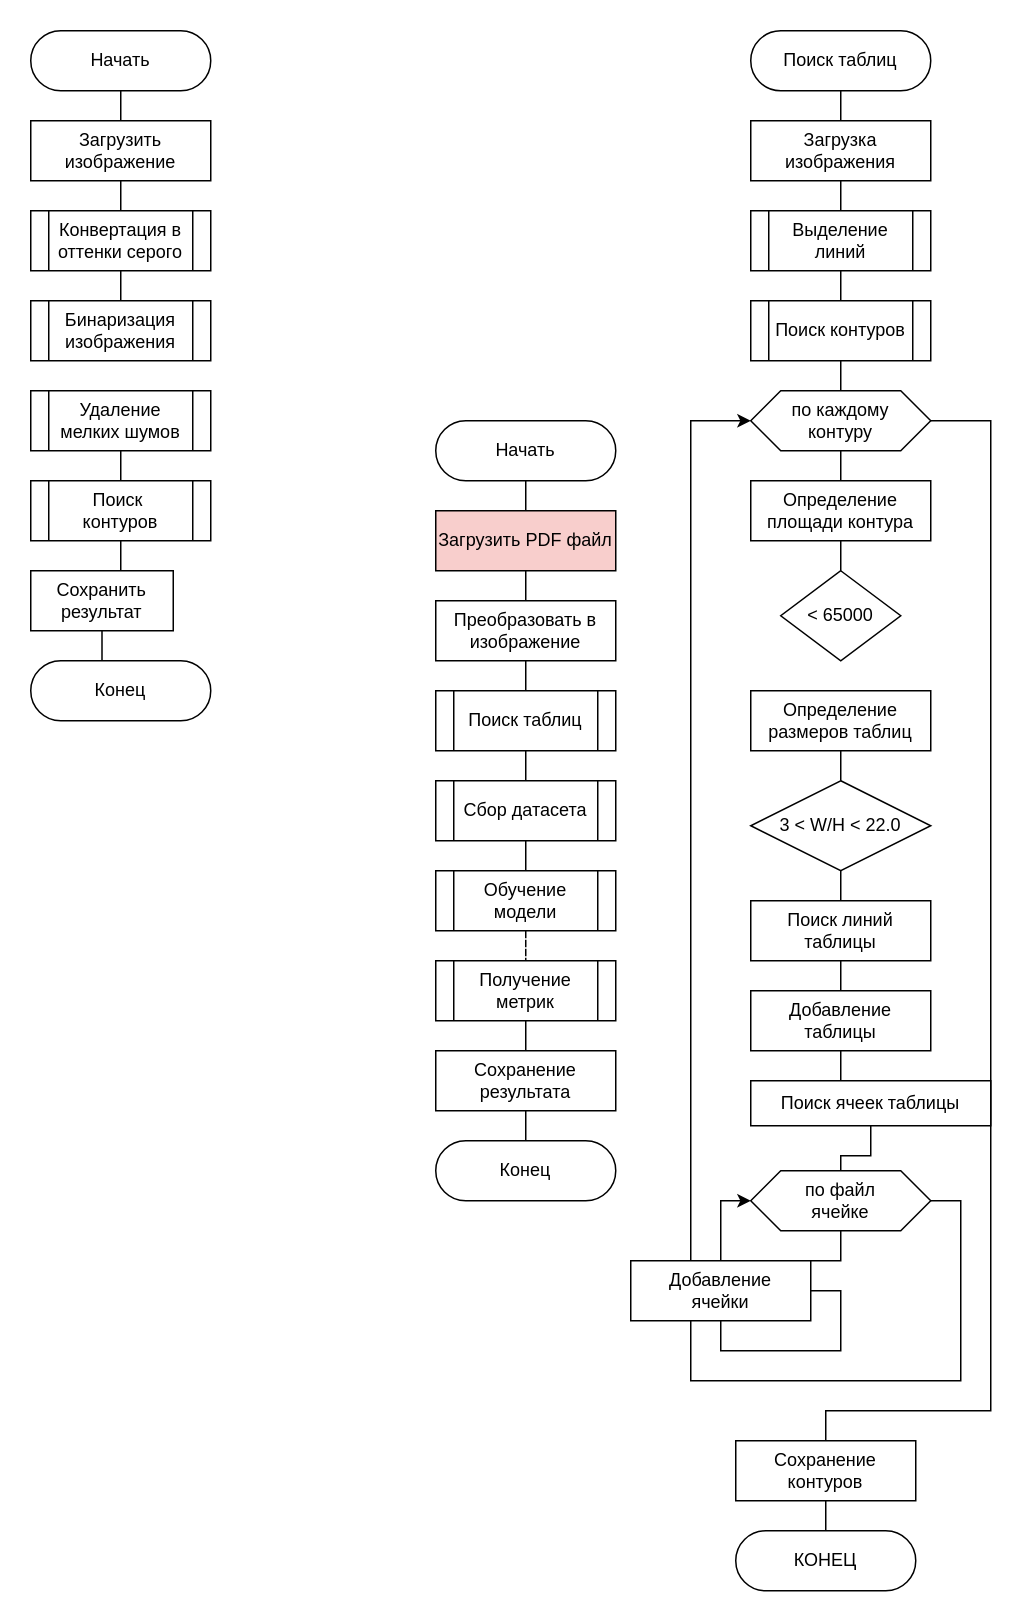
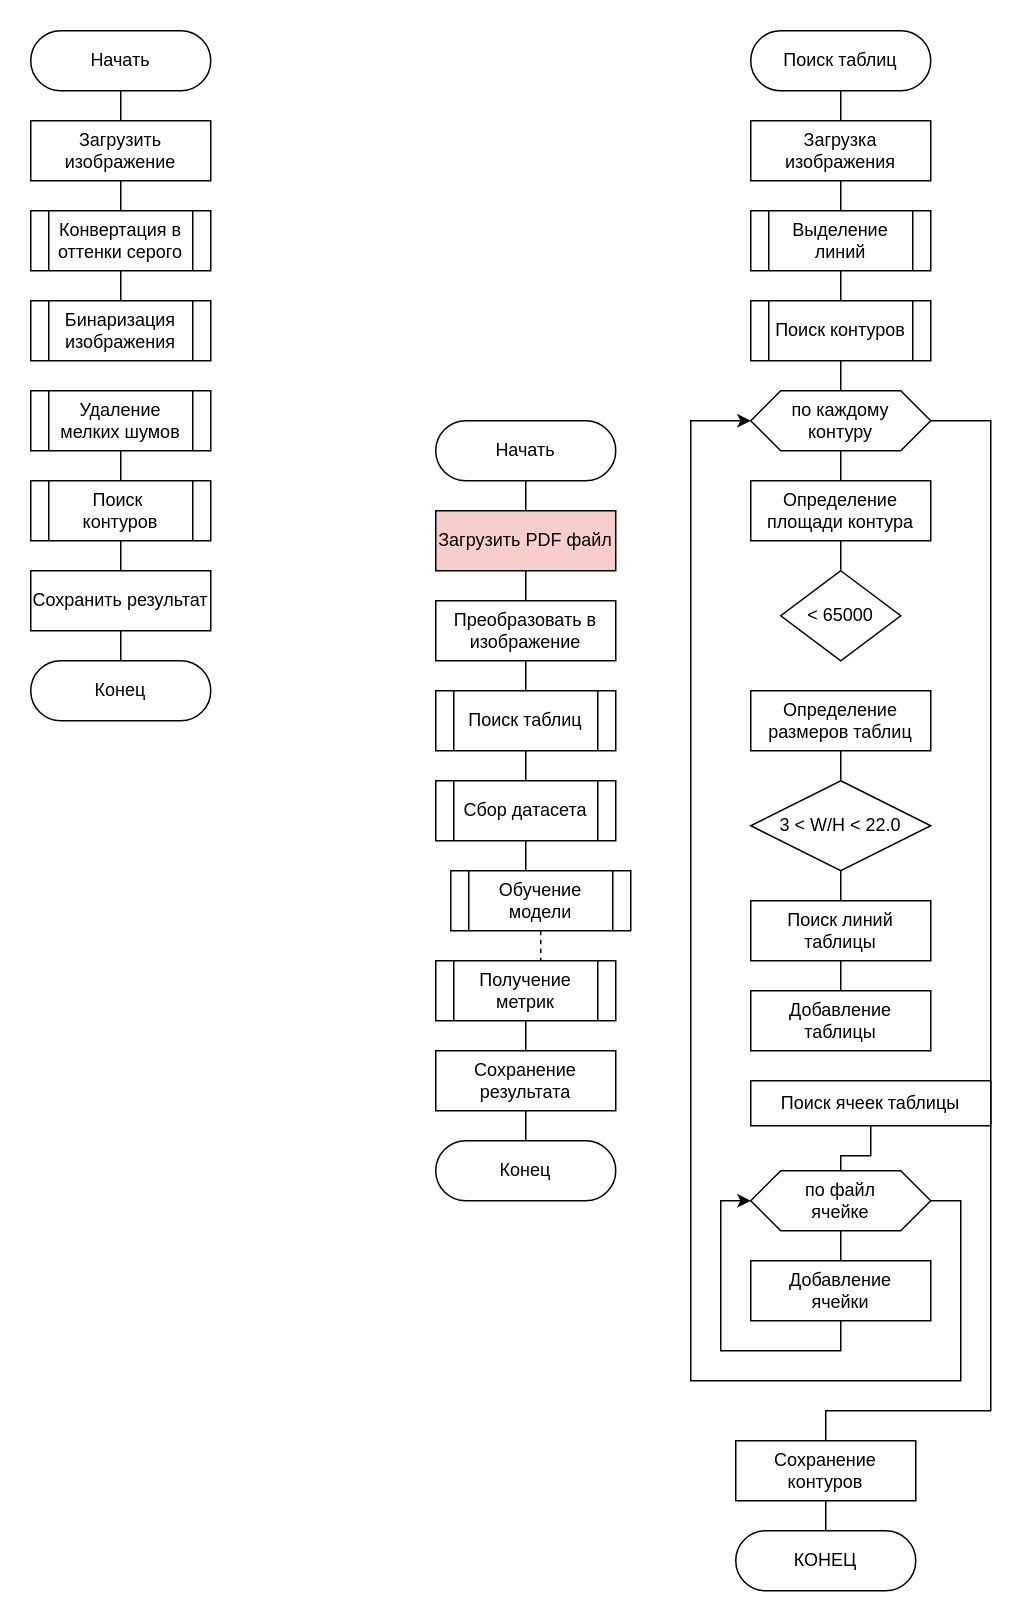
(102, 601) -> (121, 601)
(526, 901) -> (541, 901)
(841, 1067) -> none
(721, 1291) -> (841, 1291)
